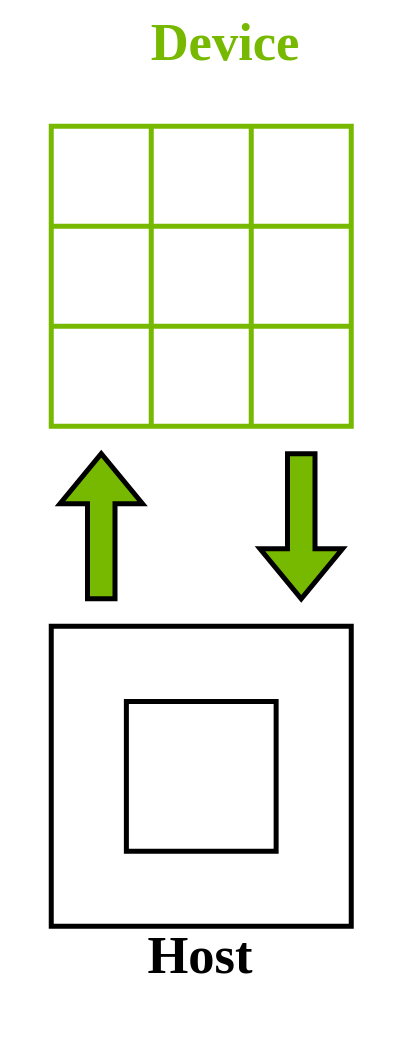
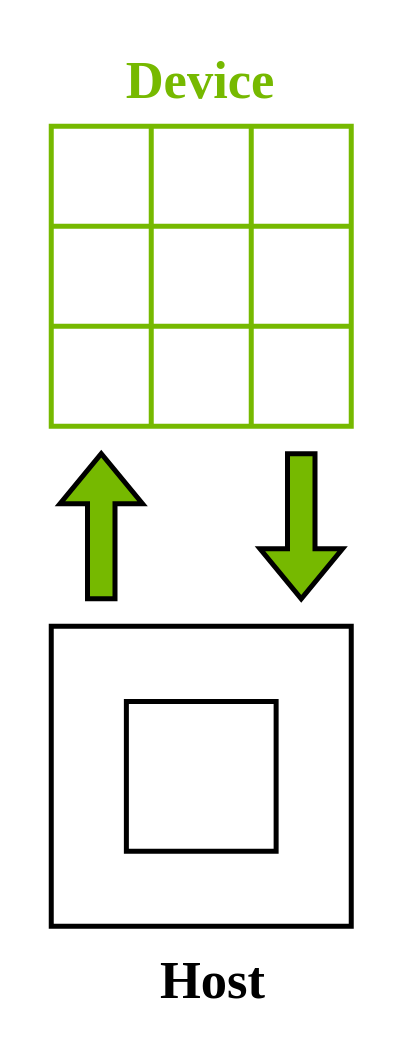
(226, 51) -> (201, 89)
(201, 964) -> (214, 989)
